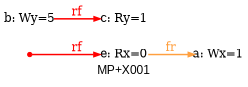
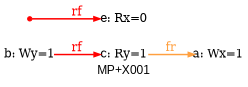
(30, 19) -> (30, 55)
(168, 55) -> (168, 55)
